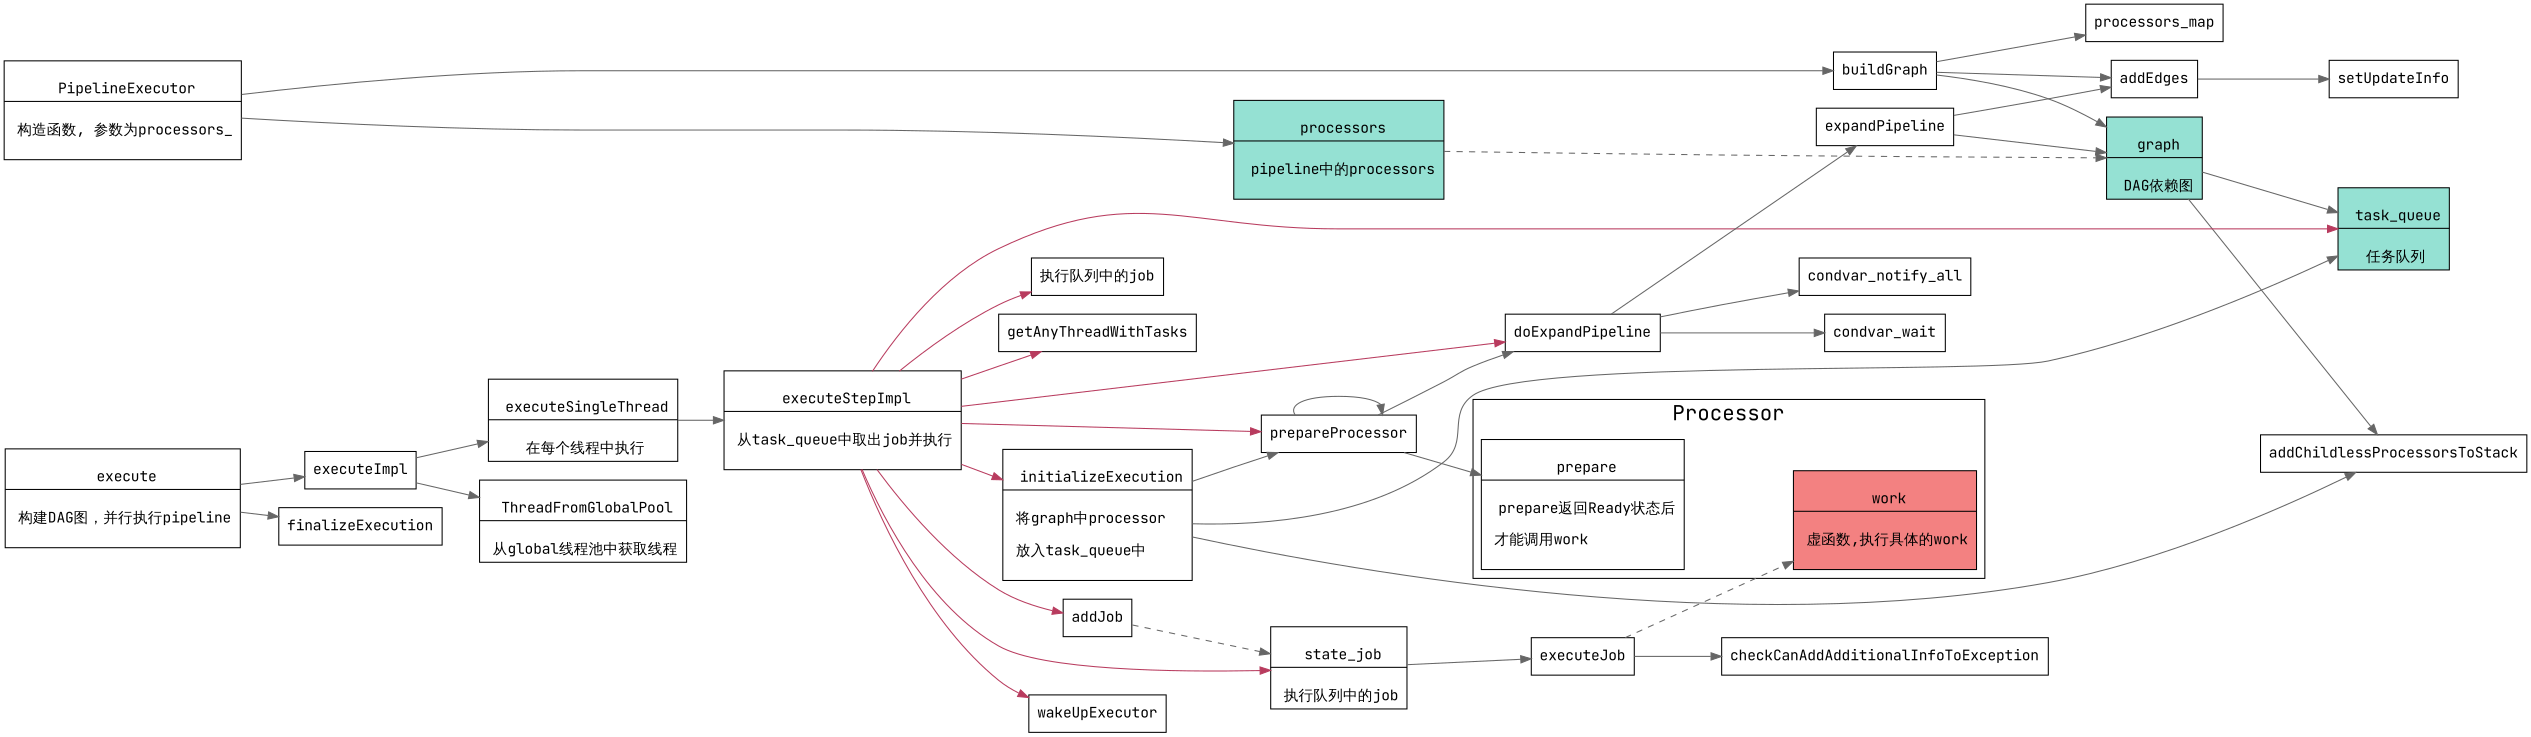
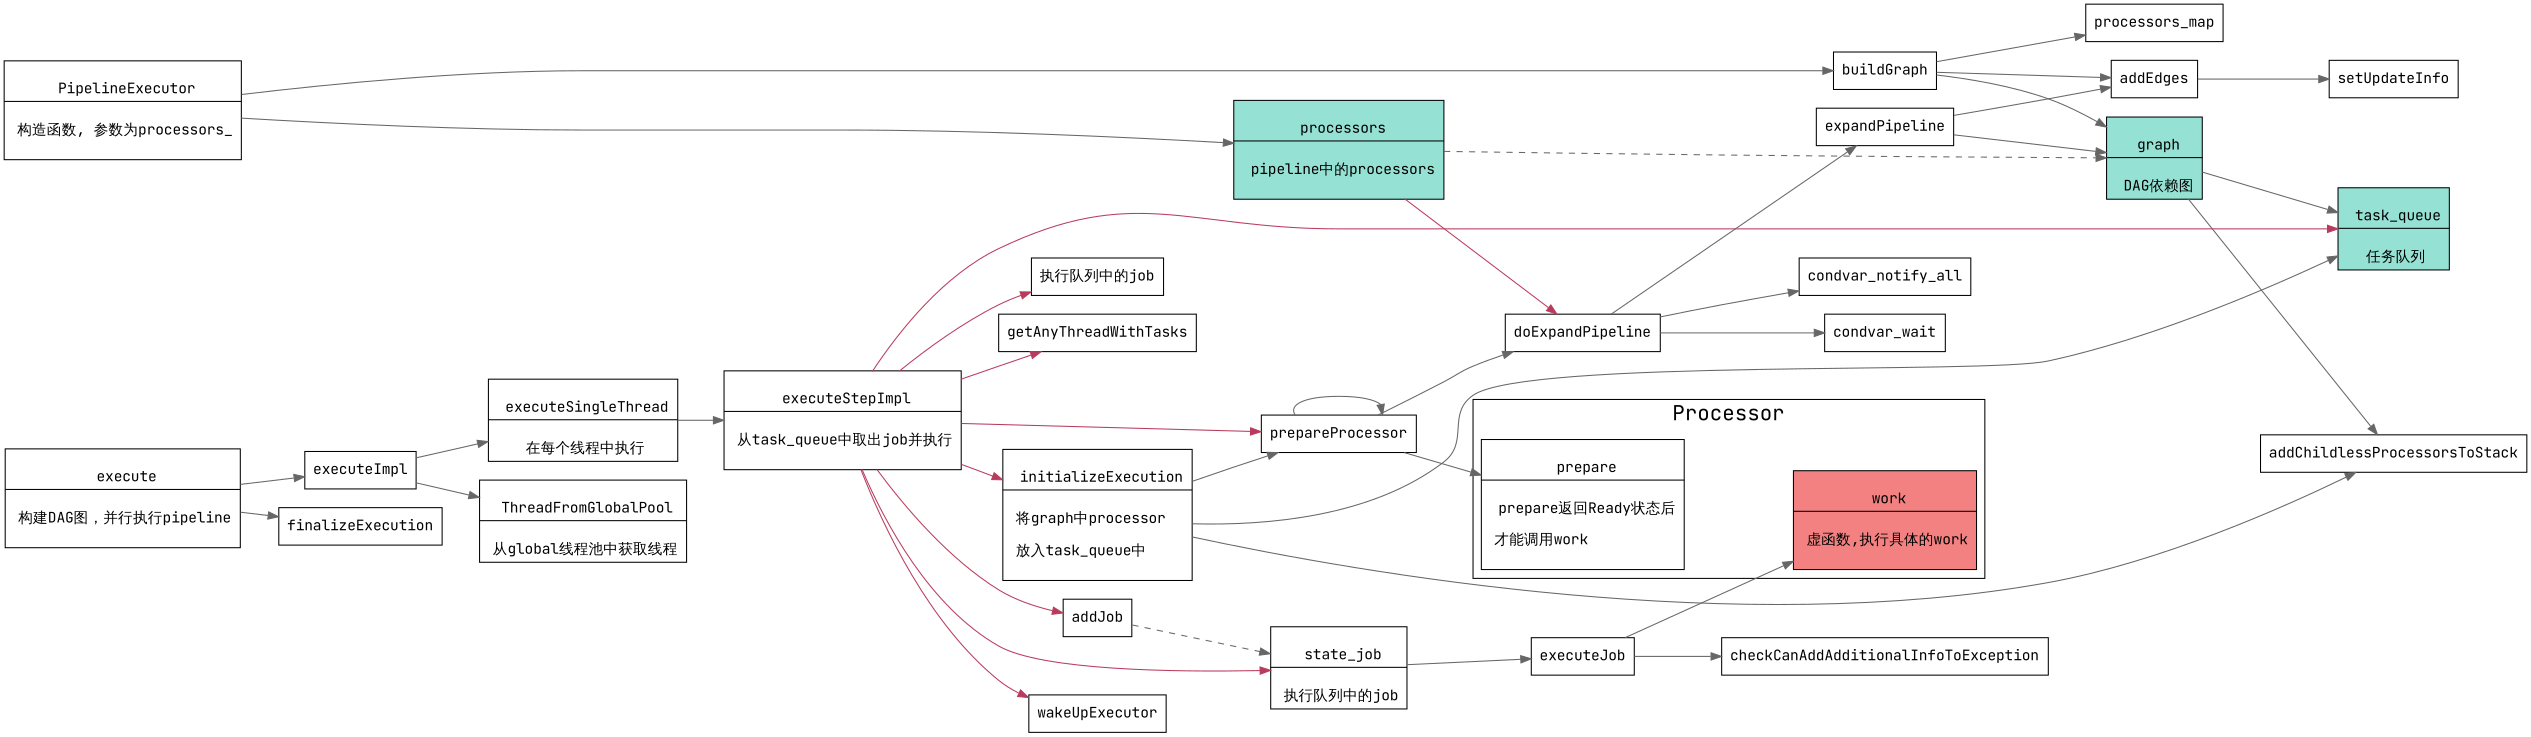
(1228, 375) -> (1477, 253)
(1716, 596) -> (1716, 596)
